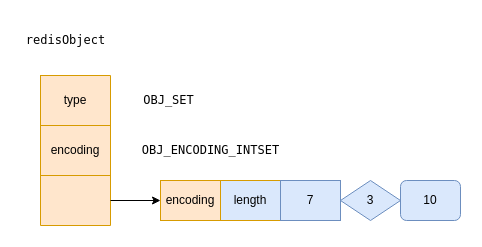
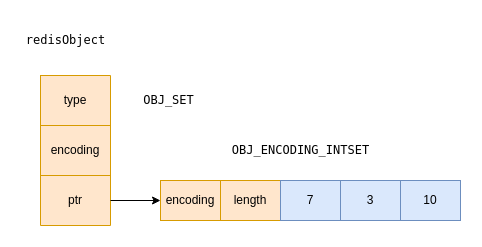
(211, 151) -> (301, 151)
none -> (76, 201)
(251, 201) -> (251, 201)
(371, 201) -> (371, 201)
(431, 201) -> (431, 201)
